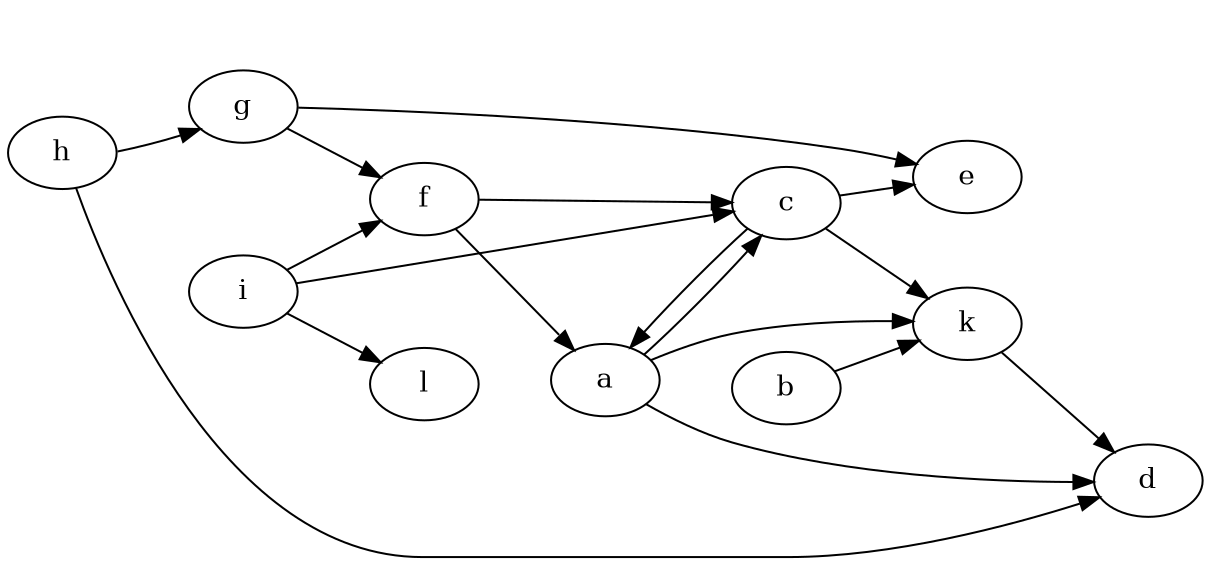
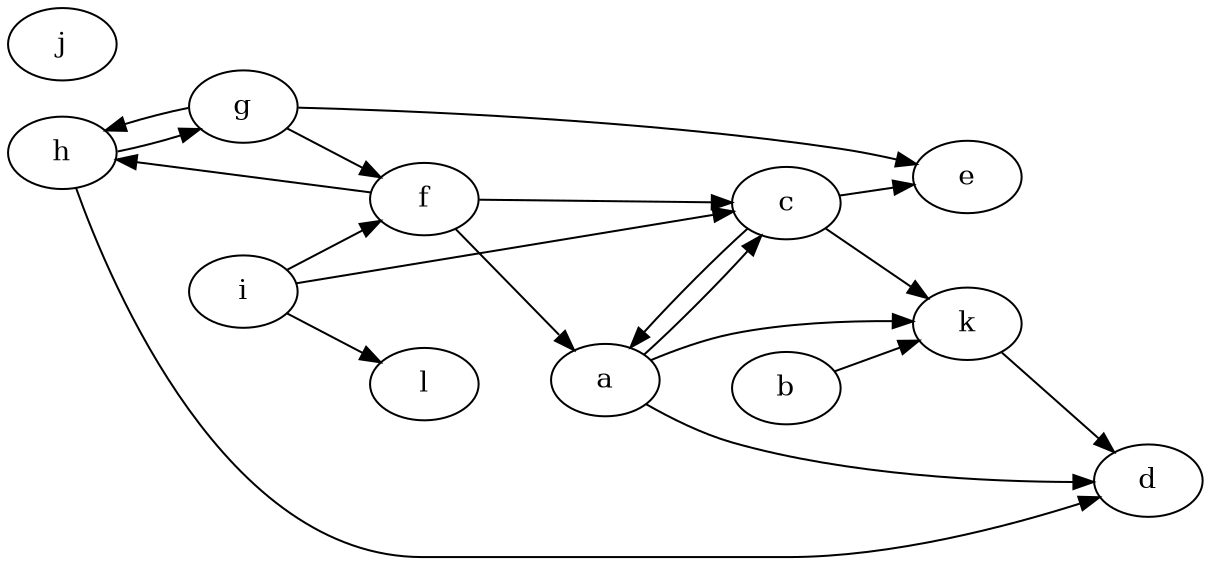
none -> (62, 44)
none -> (157, 115)
none -> (254, 177)
